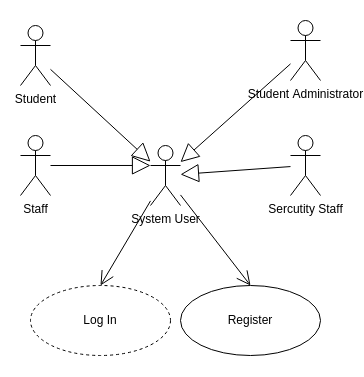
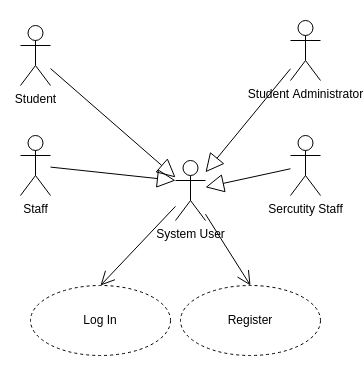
(166, 176) -> (191, 191)
(251, 321) -> (251, 321)
